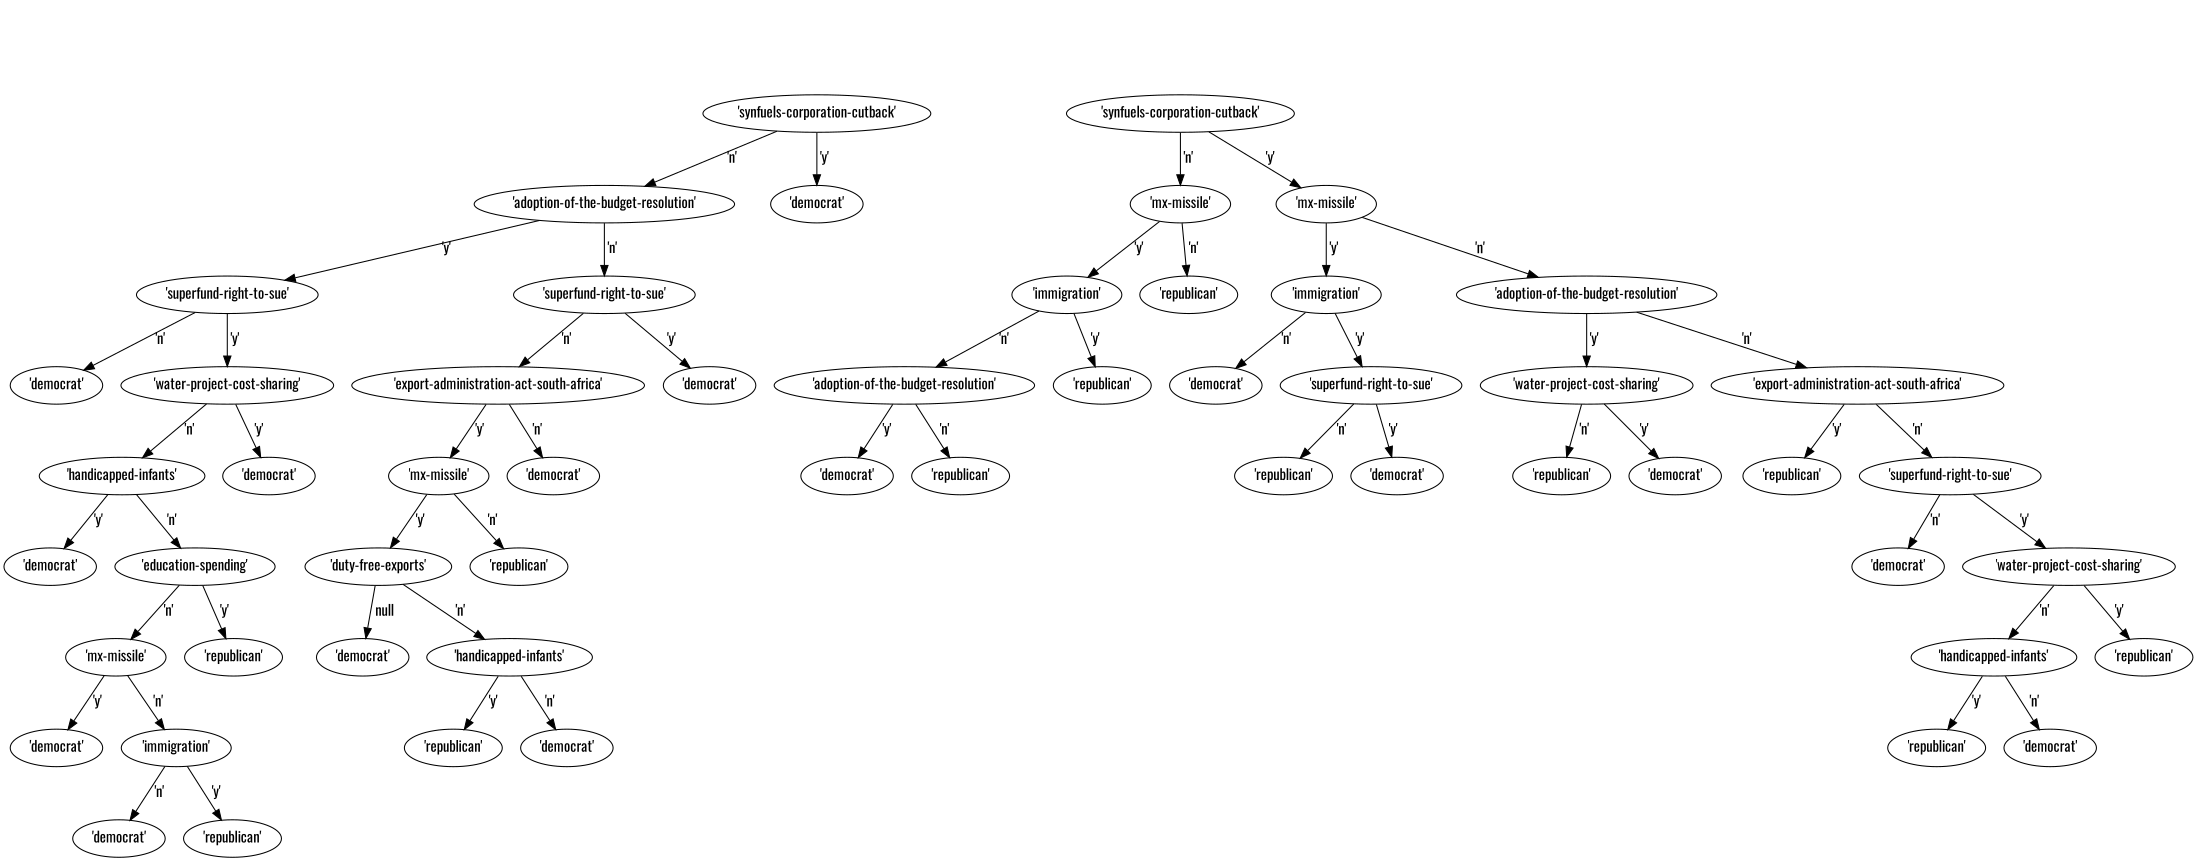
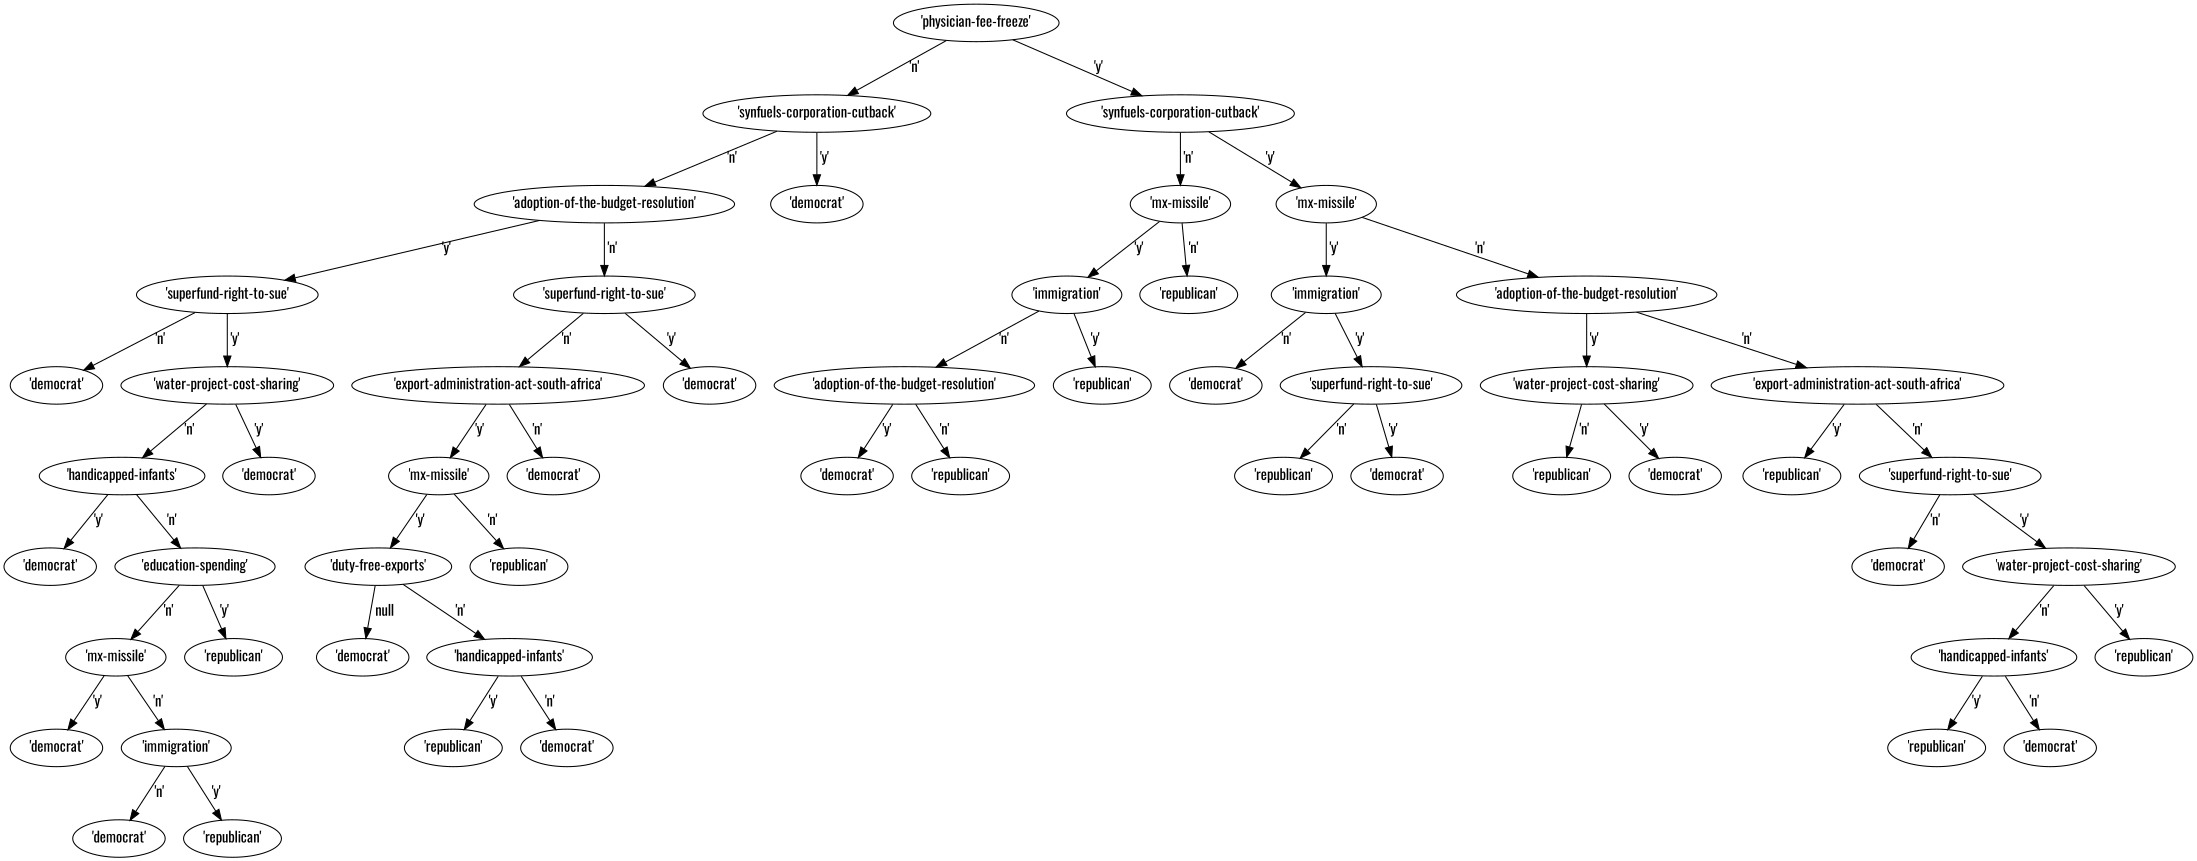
none -> (976, 23)
